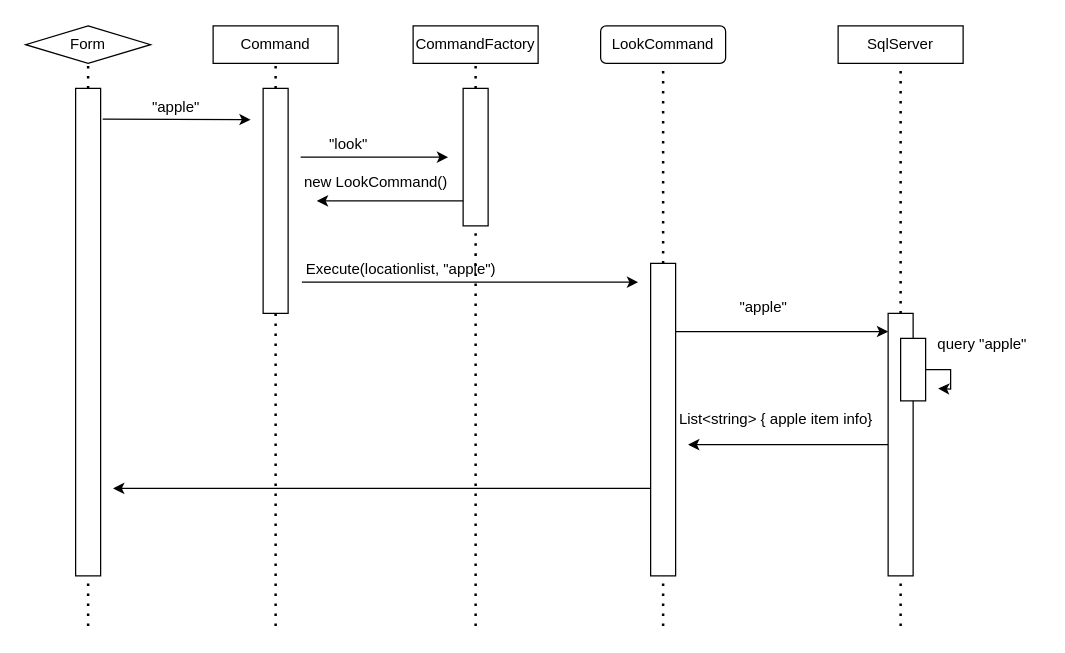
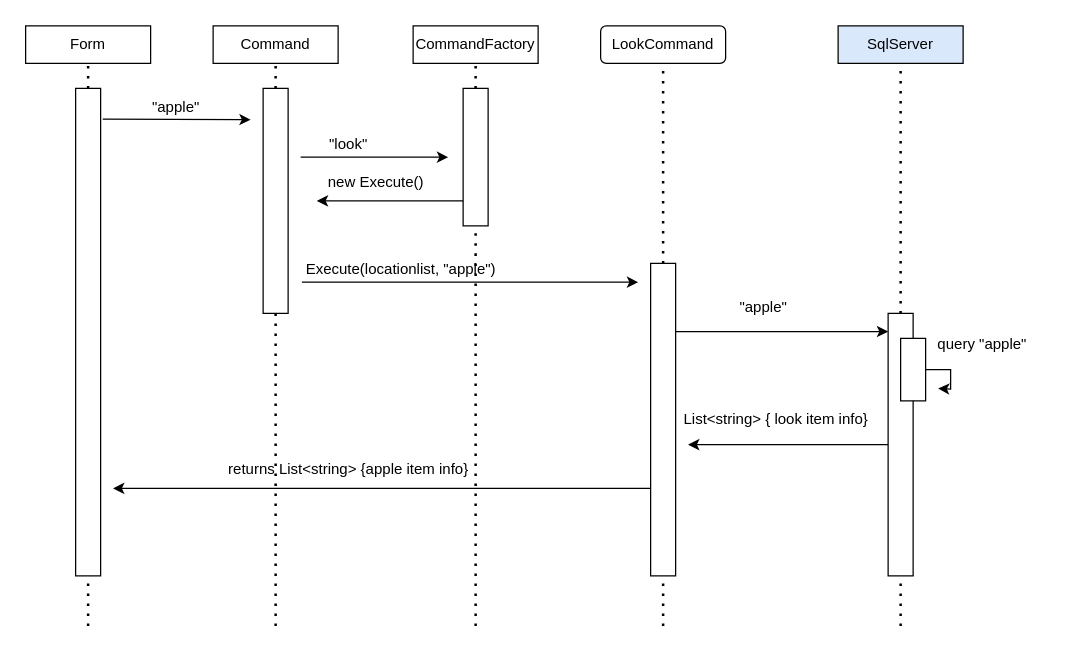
(88, 44) -> (88, 44)
(901, 44) -> (901, 44)
(376, 182) -> (376, 182)
(776, 419) -> (776, 419)
none -> (348, 469)
